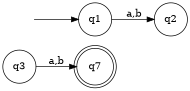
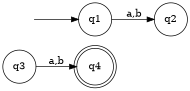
(95, 67) -> (95, 67)
